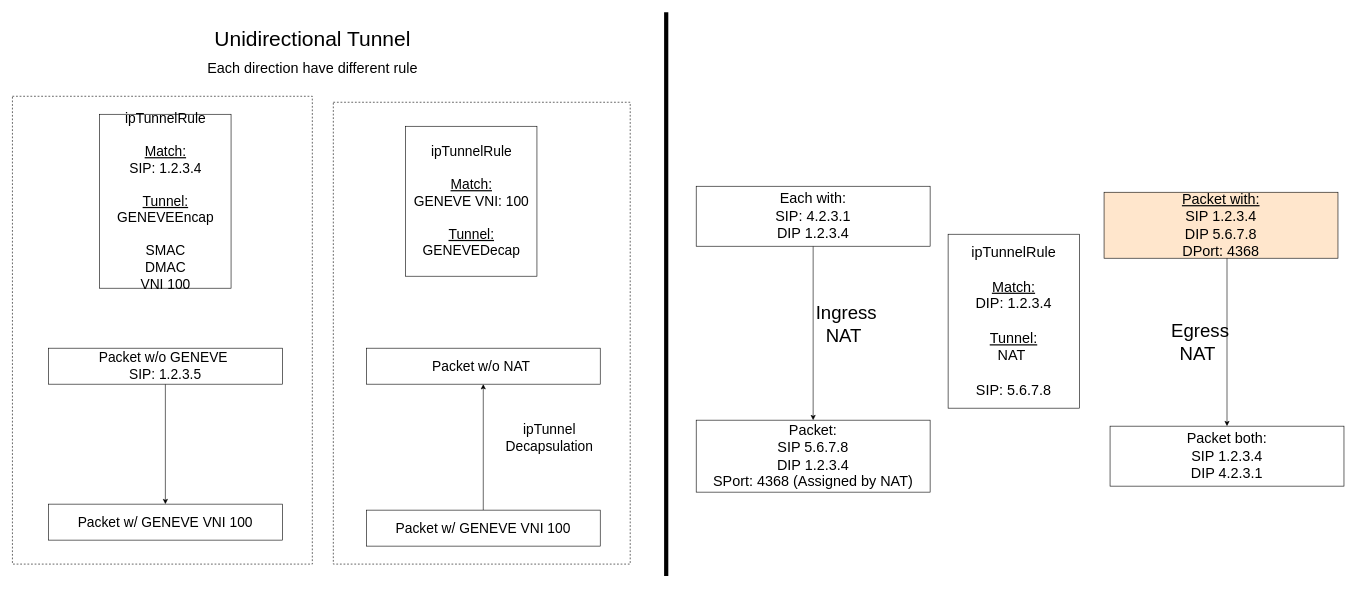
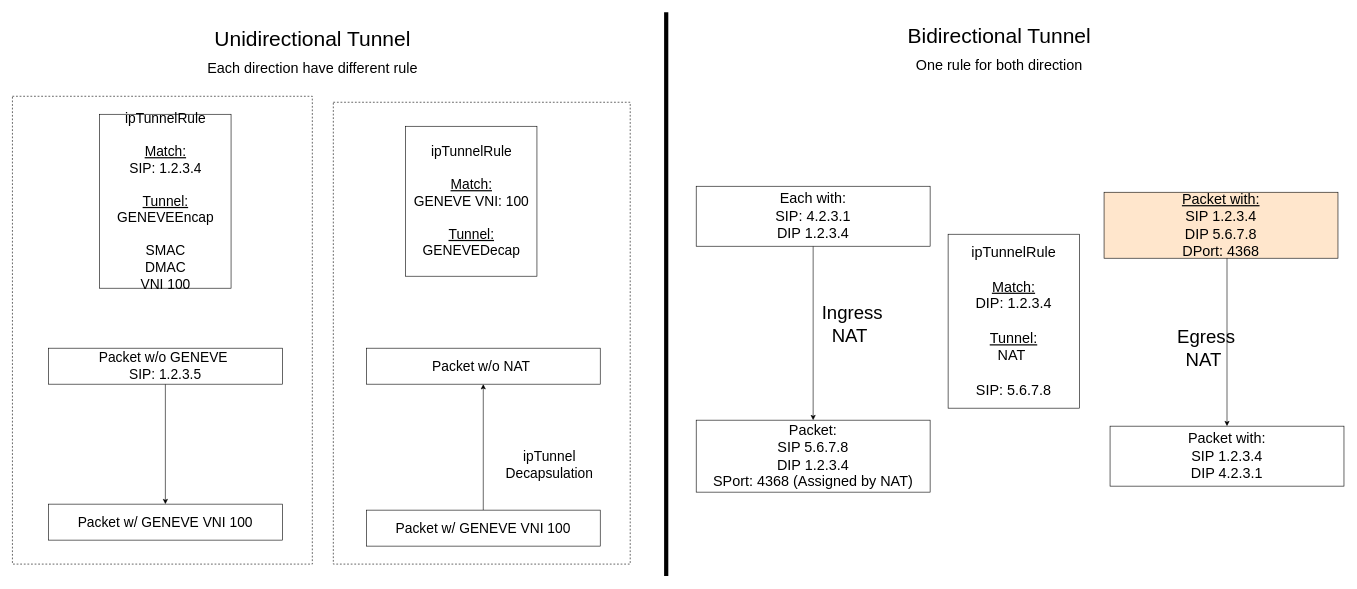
none -> (999, 48)
(846, 324) -> (852, 324)
(1200, 342) -> (1206, 348)
(549, 438) -> (549, 465)
(1227, 456) -> (1227, 456)
